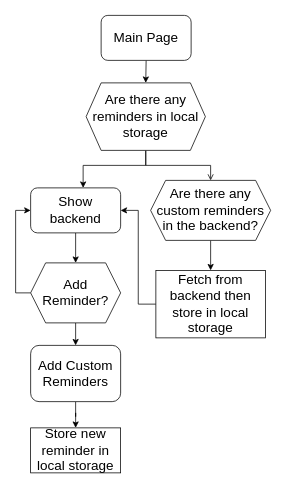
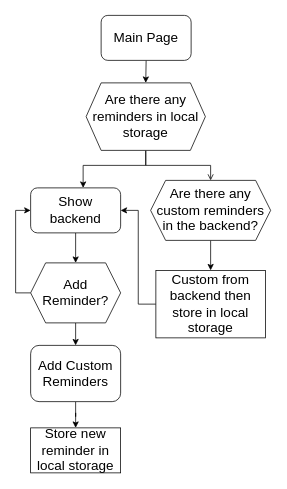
(210, 304) -> (210, 304)
